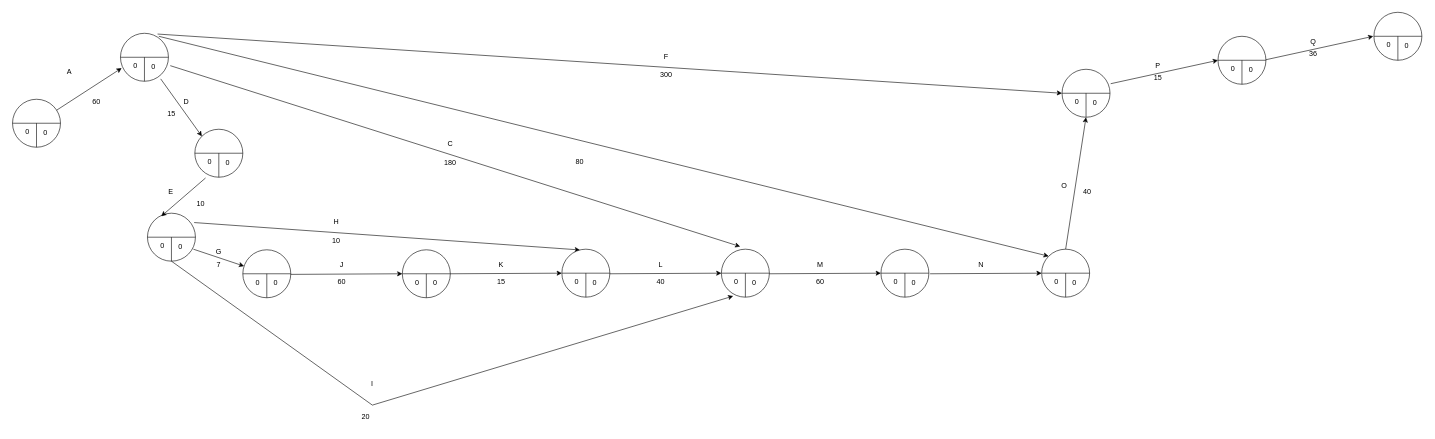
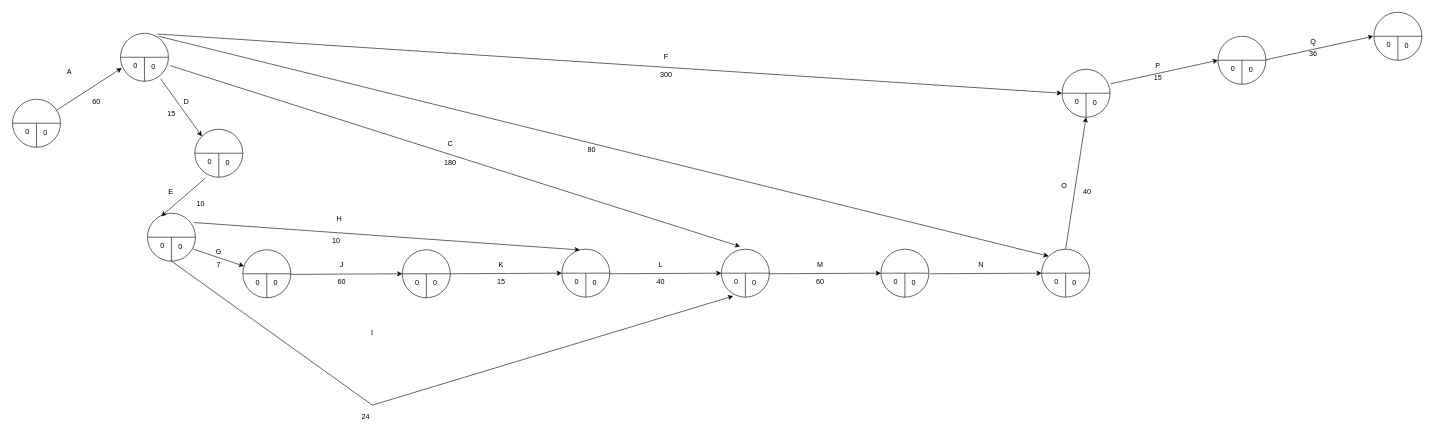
(580, 162) -> (592, 150)
(336, 222) -> (339, 219)
(372, 384) -> (372, 333)
(366, 417) -> (366, 417)
